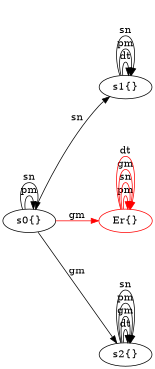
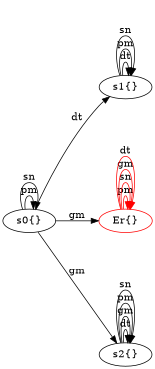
(77, 117) -> (77, 117)
(73, 221) -> (73, 221)
